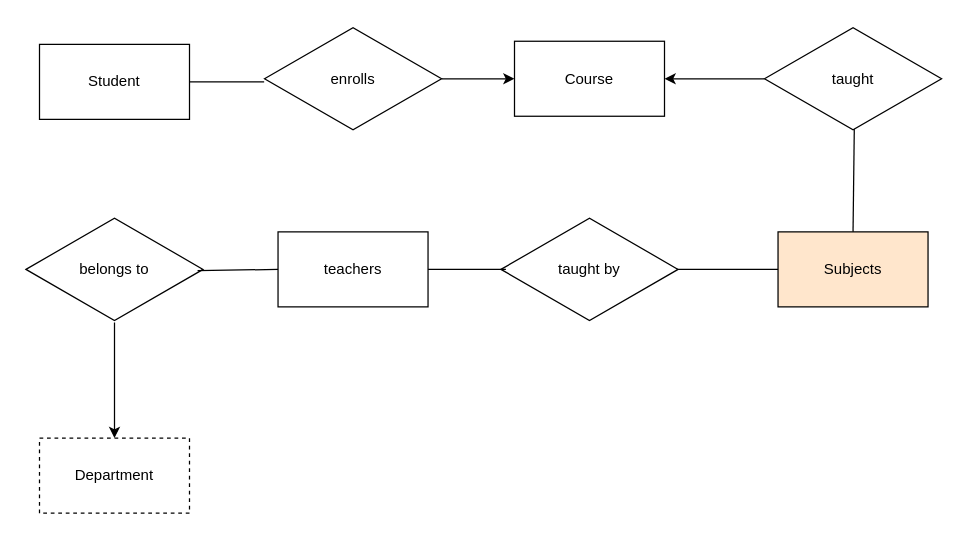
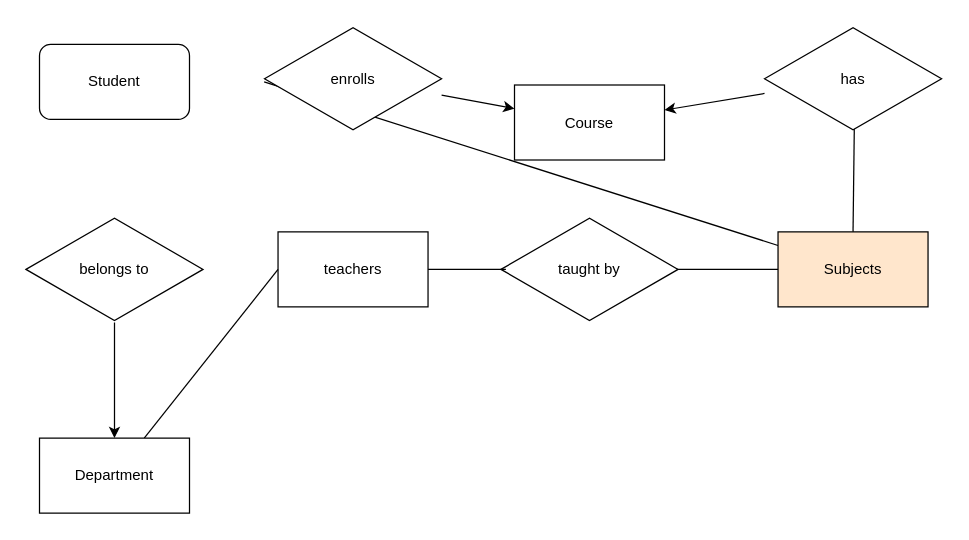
(589, 79) -> (589, 123)
(853, 79) -> (853, 79)
(114, 82) -> (114, 82)
(227, 82) -> (576, 181)
(238, 270) -> (211, 353)
(114, 476) -> (114, 476)
